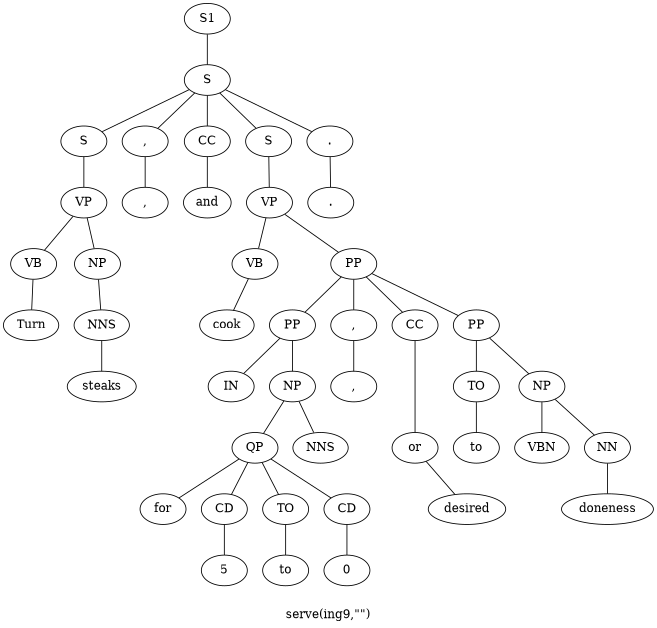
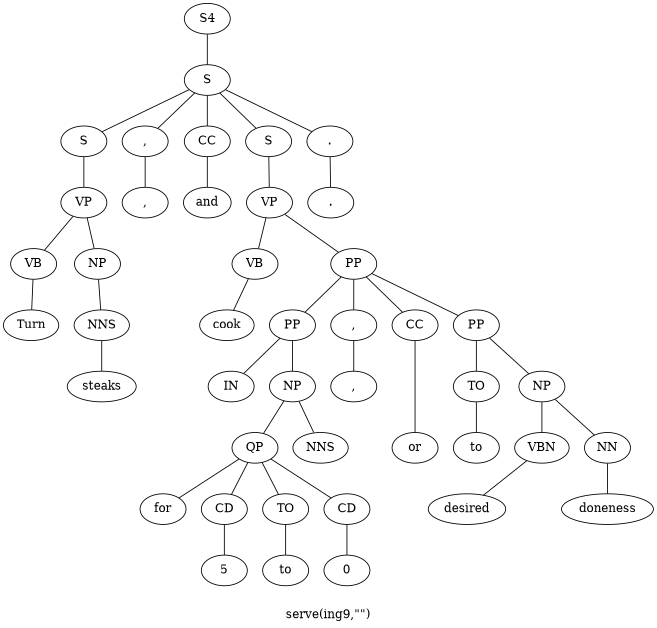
(207, 19) -> (207, 19)
(440, 478) -> (505, 478)
